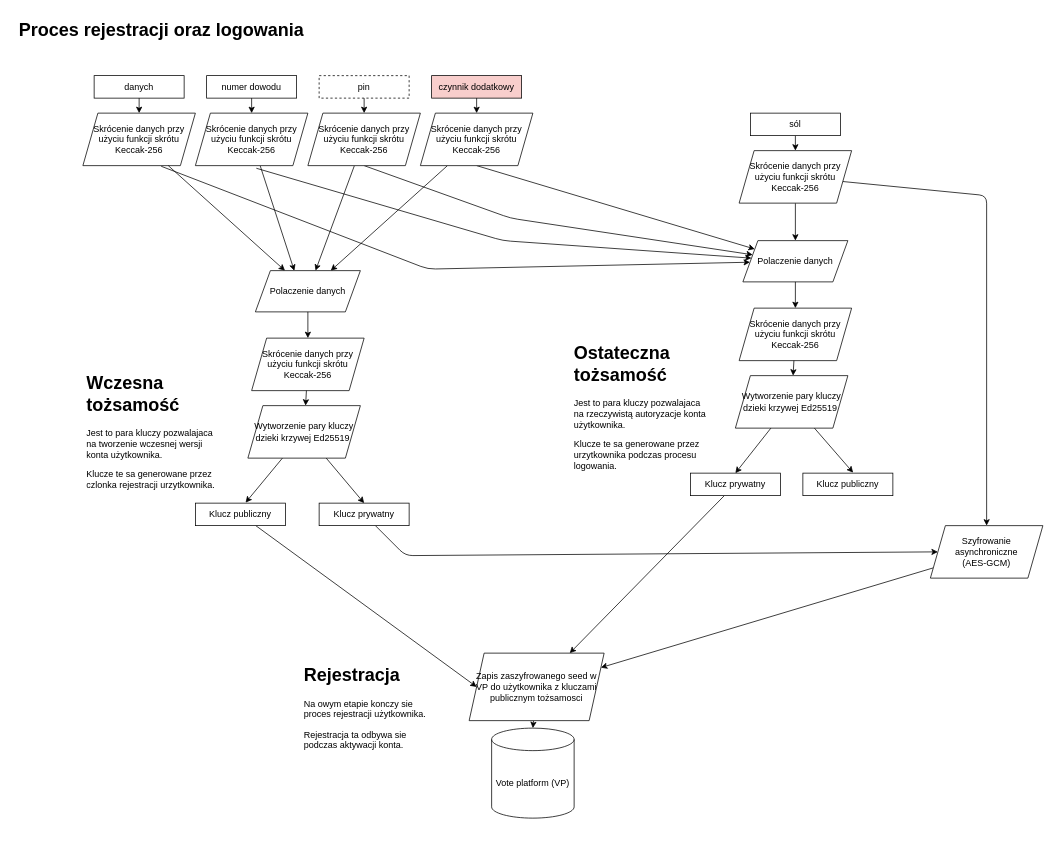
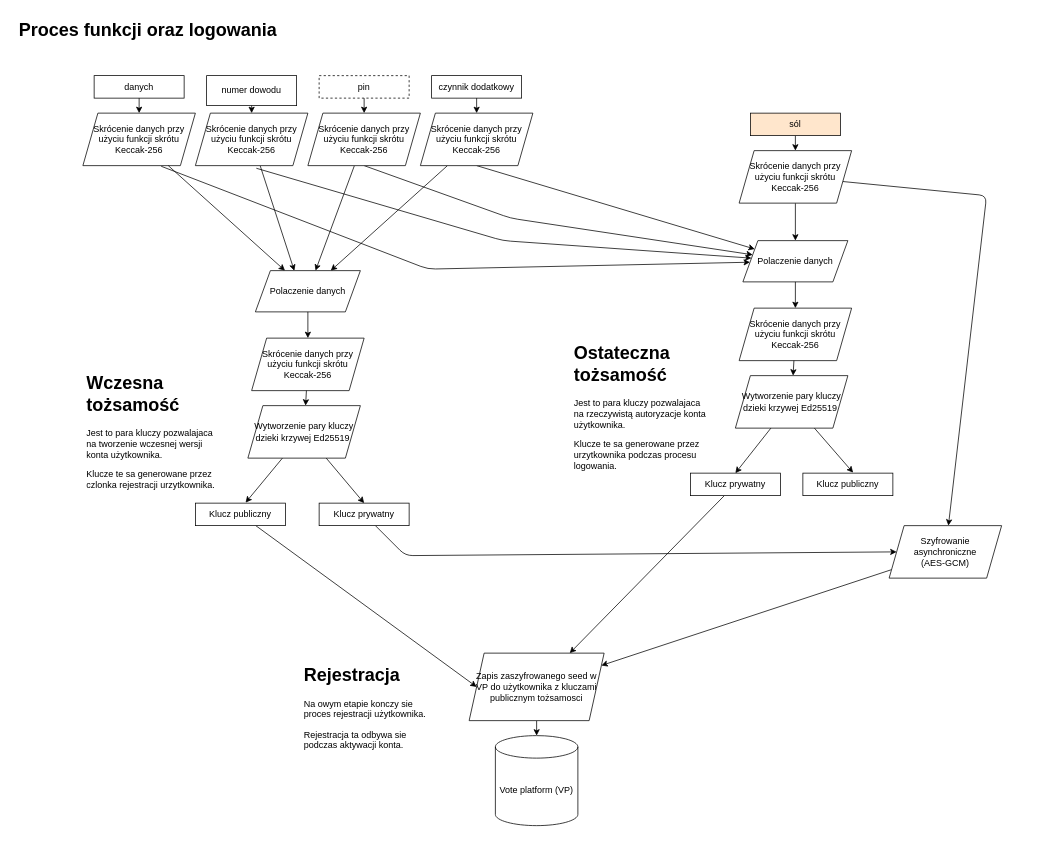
(95, 13) -> (85, 13)
(252, 87) -> (252, 90)
(477, 87) -> (477, 87)
(795, 124) -> (795, 124)
(987, 552) -> (945, 552)
(533, 773) -> (537, 780)
